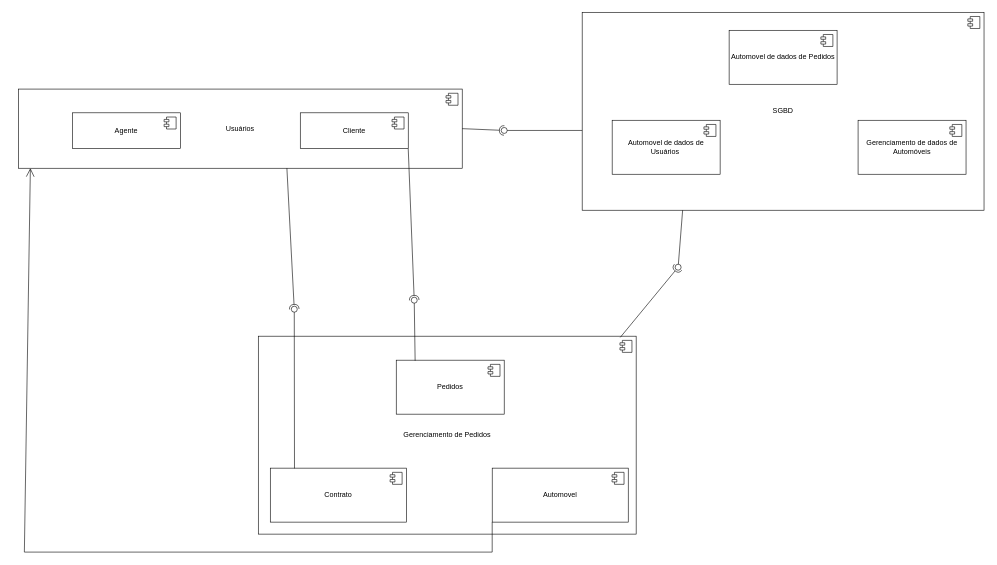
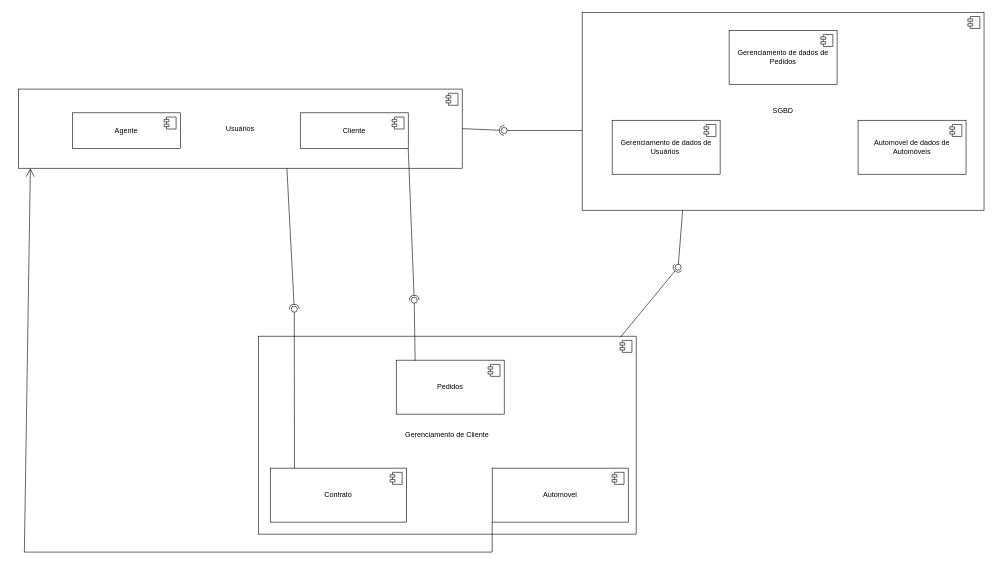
(783, 57) -> (783, 57)
(666, 147) -> (666, 147)
(912, 147) -> (912, 147)
(447, 435) -> (447, 435)
